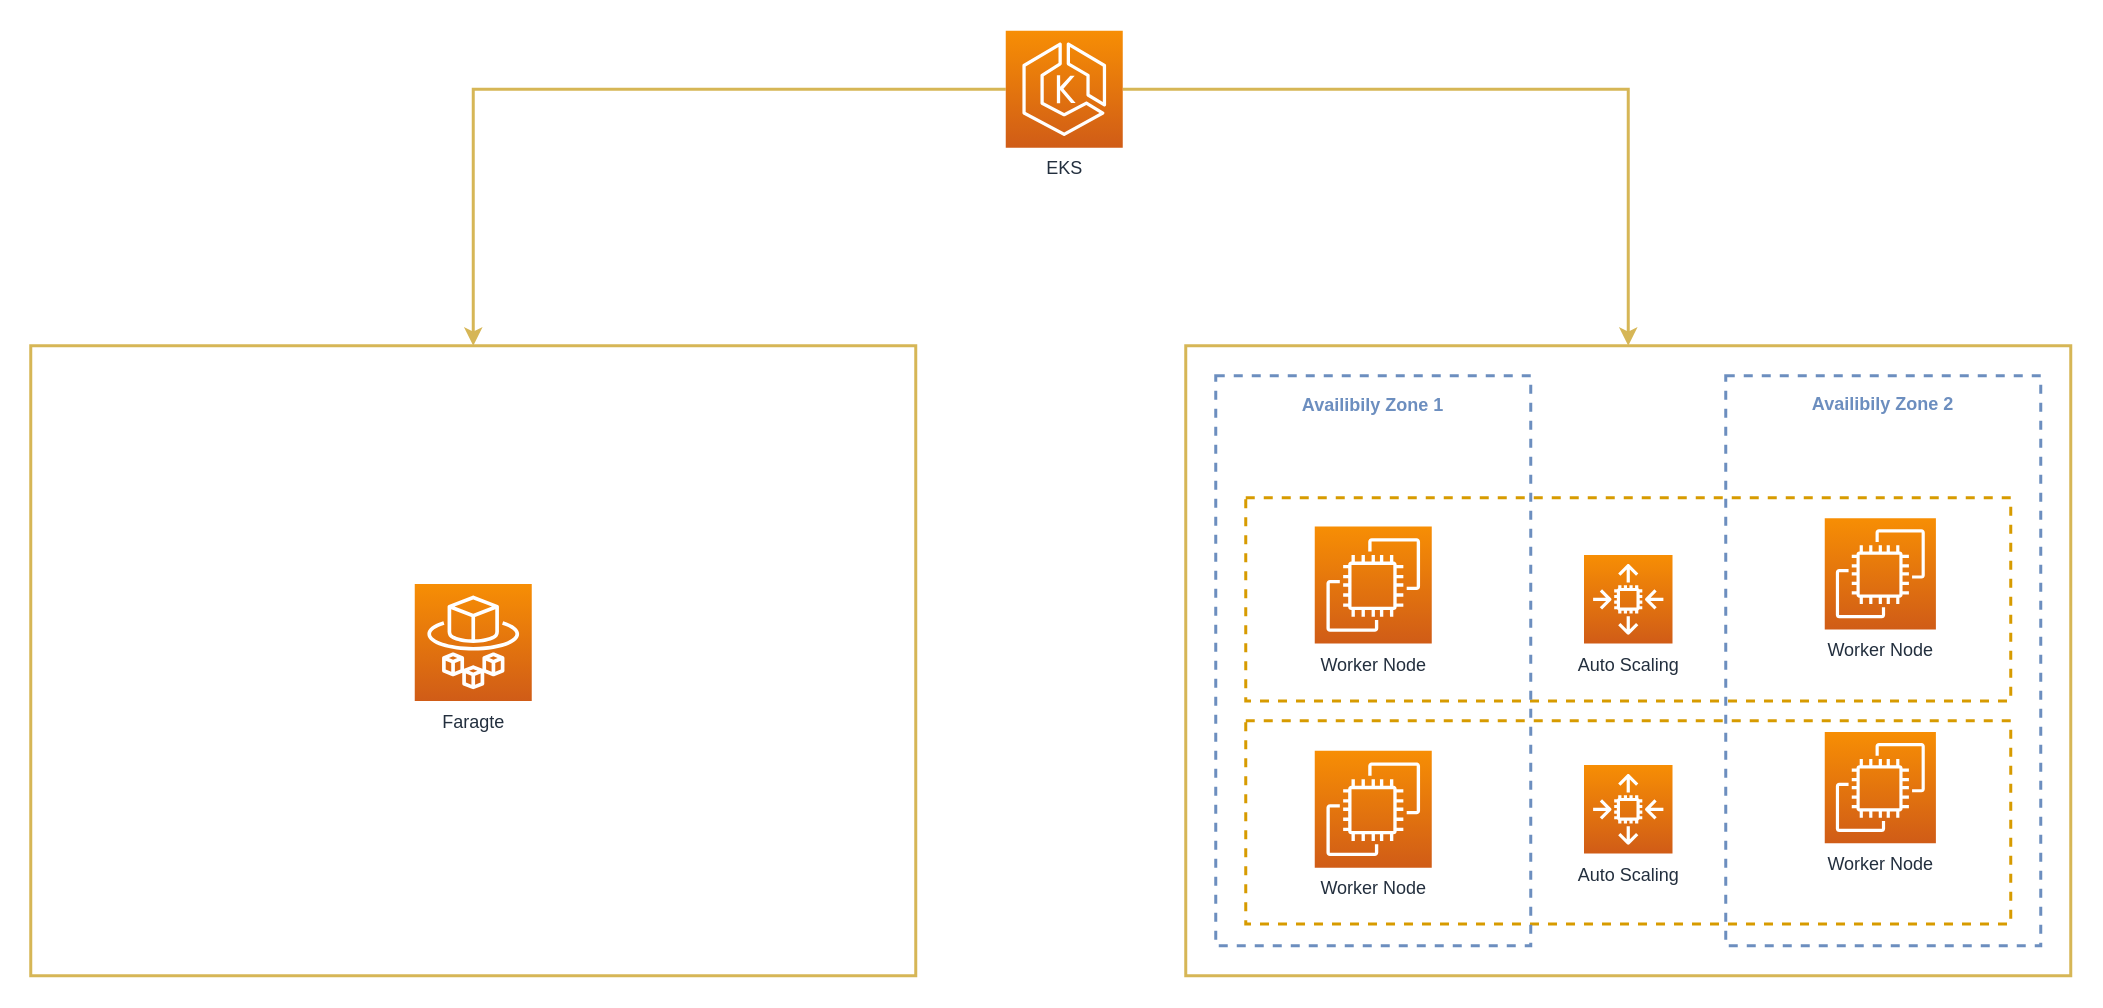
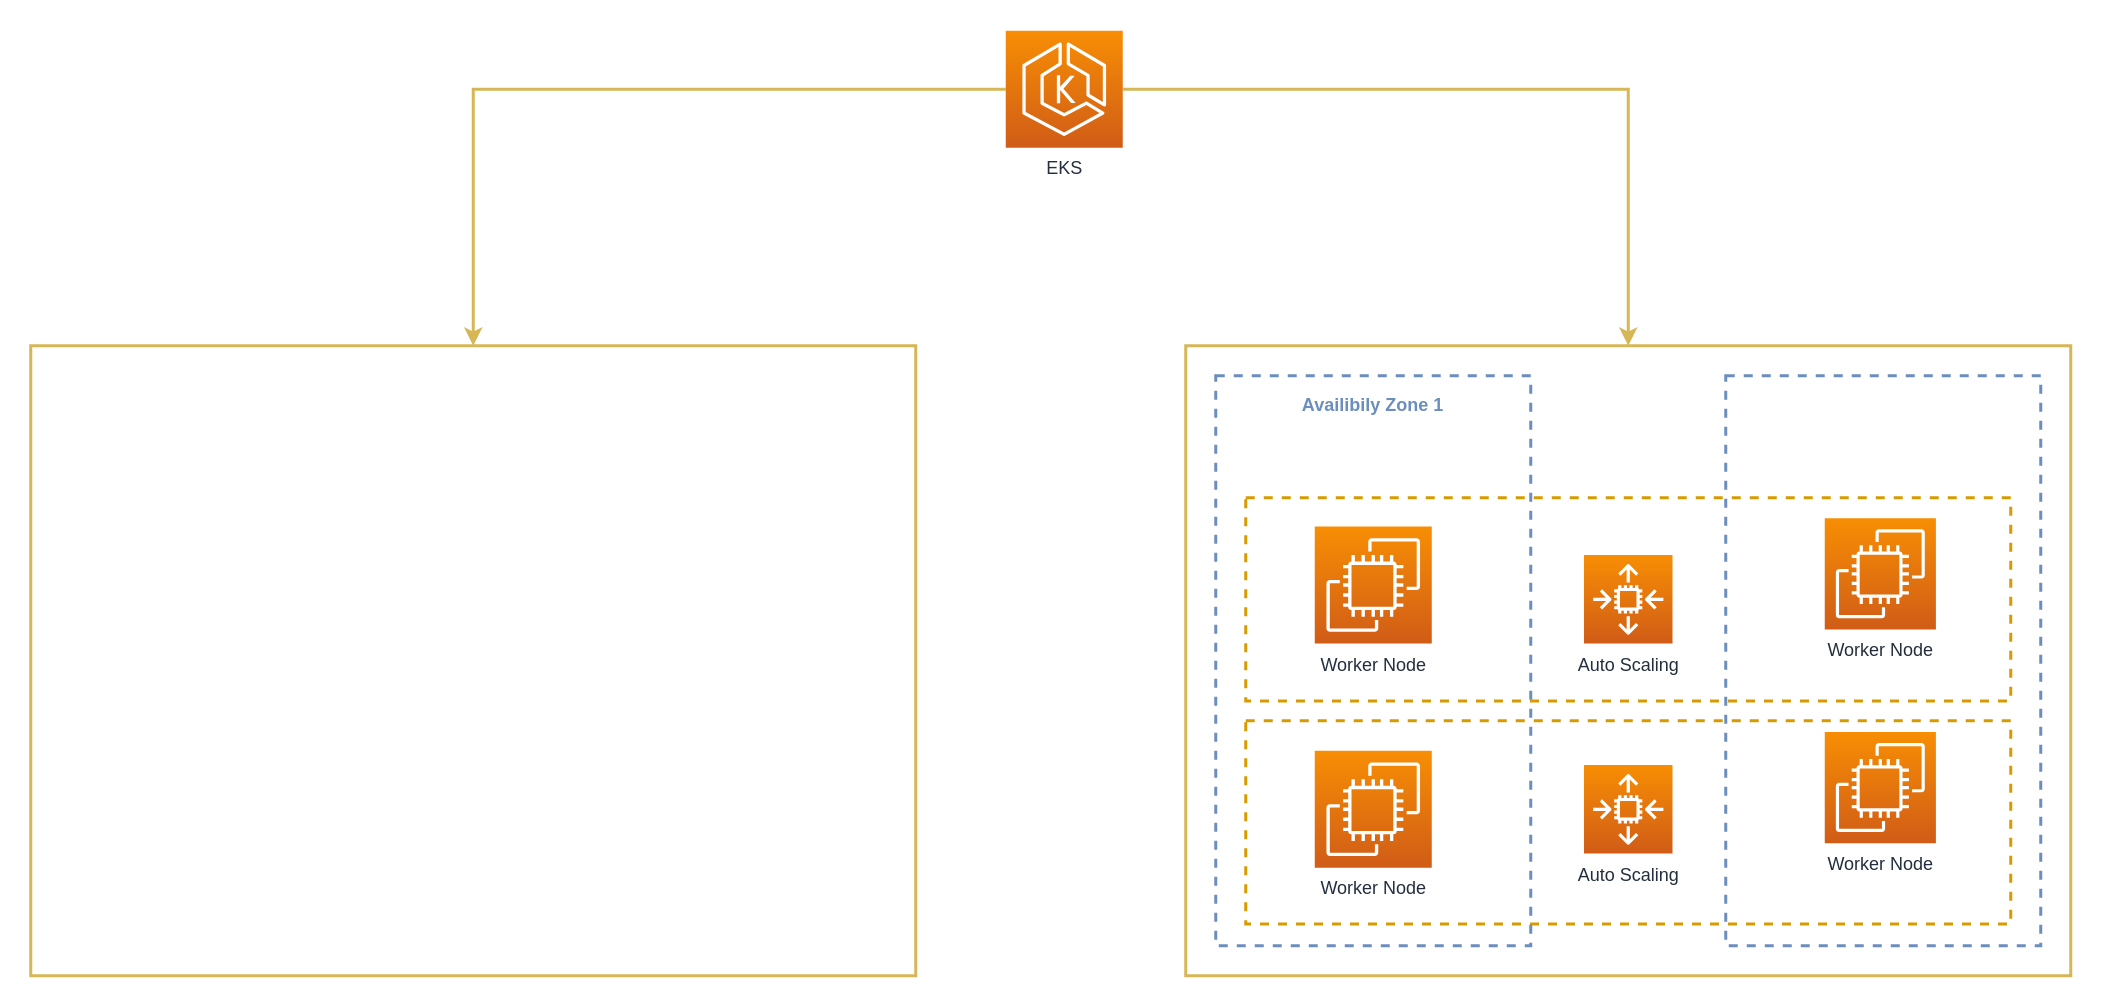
(1883, 404) -> none
(473, 642) -> none
